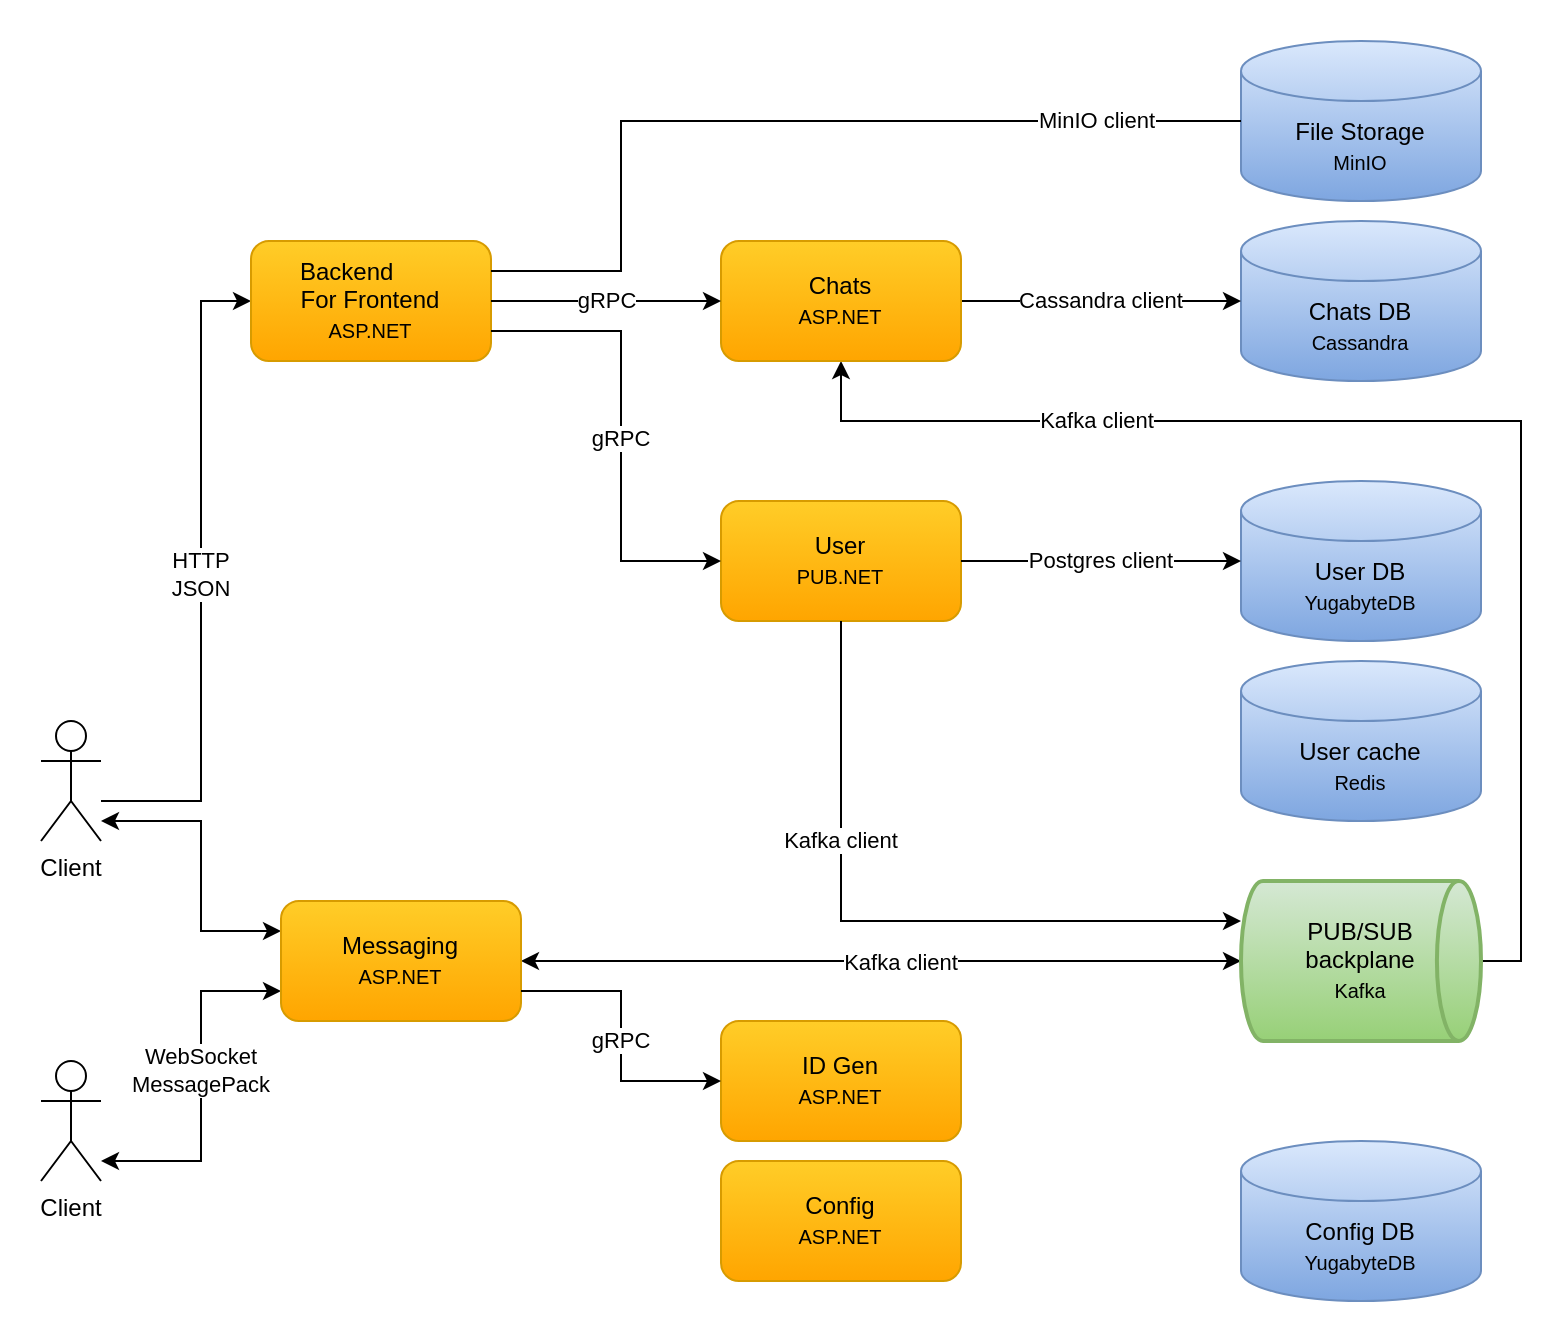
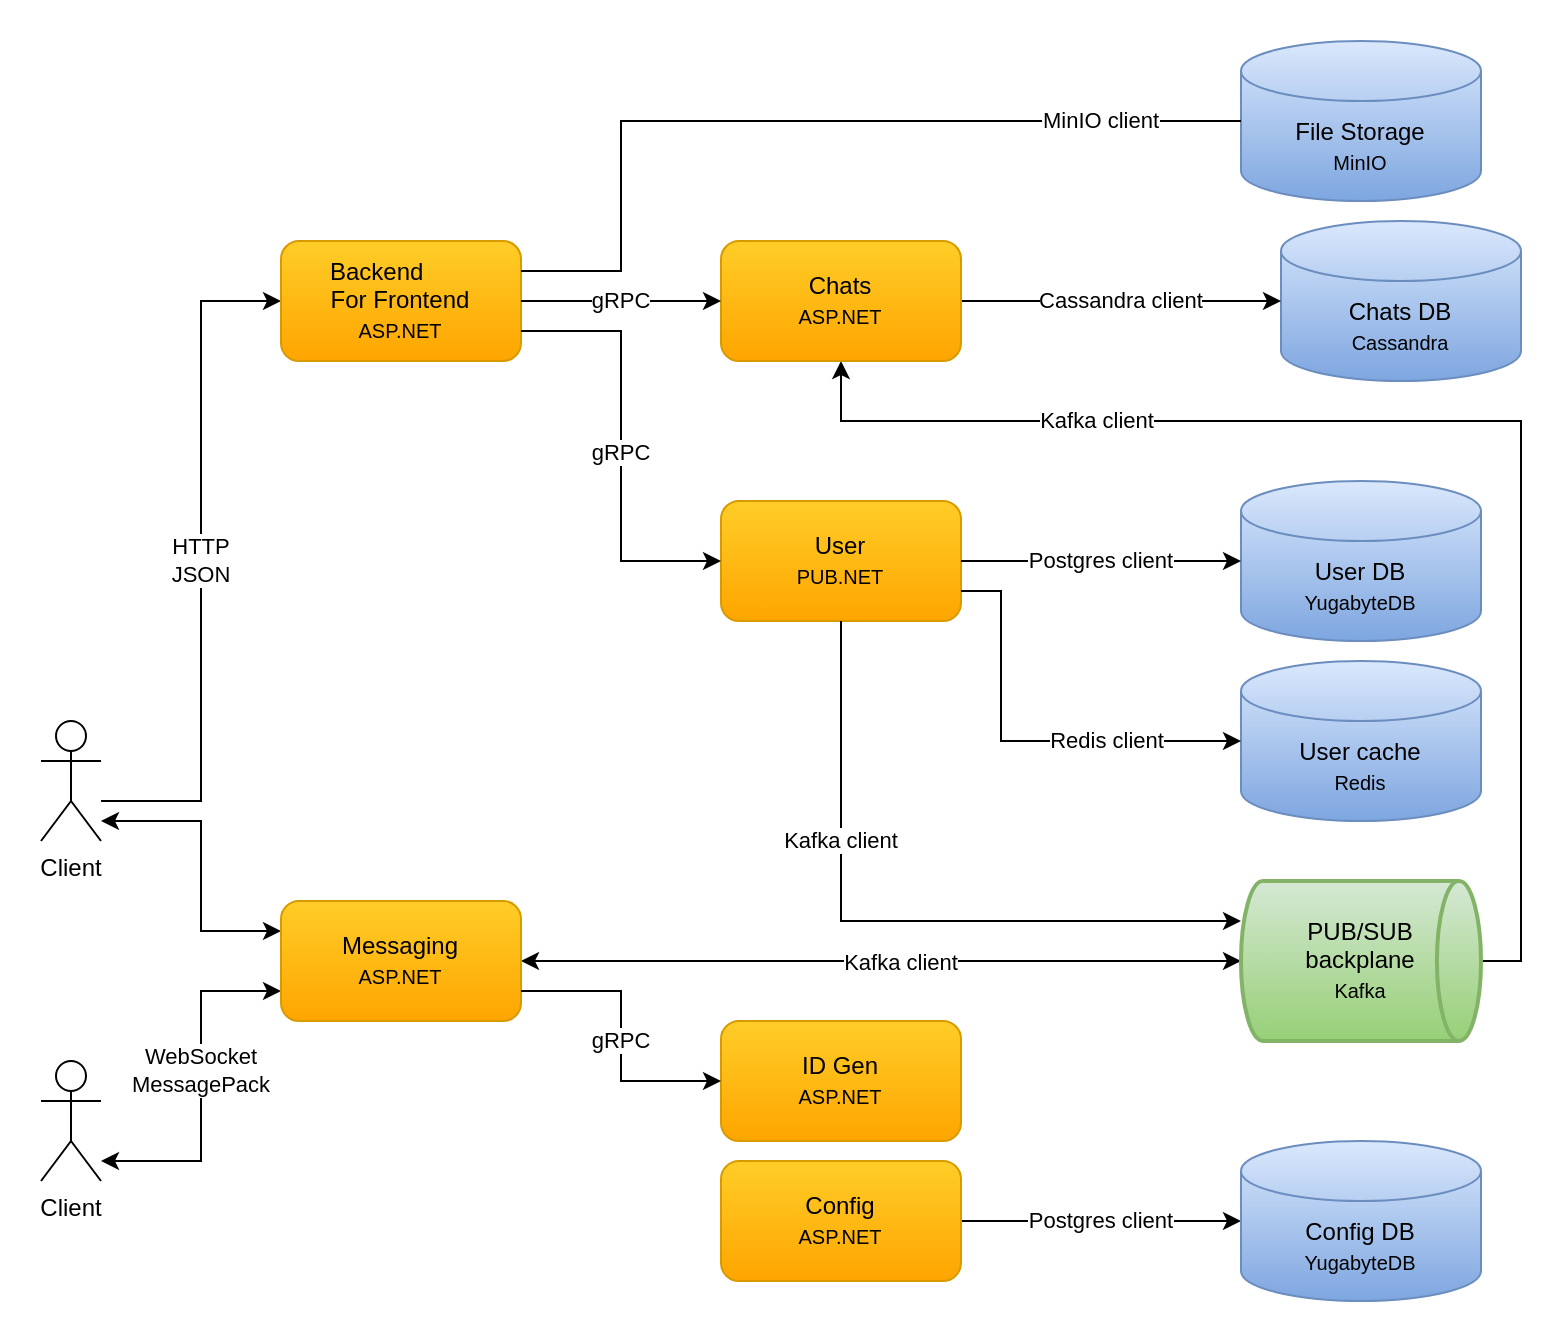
(371, 301) -> (401, 301)
(1361, 301) -> (1401, 301)
none -> (1019, 741)
none -> (1094, 1221)
